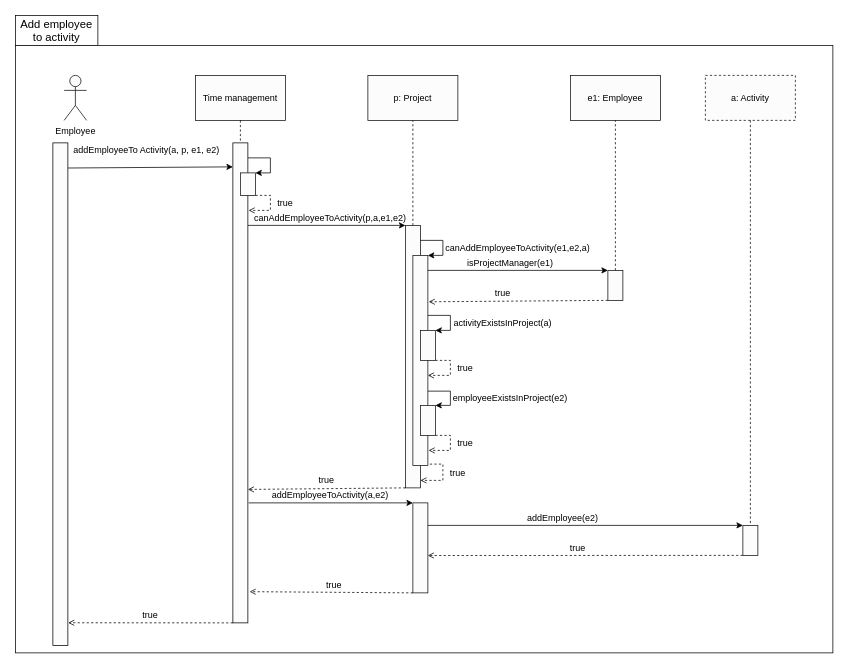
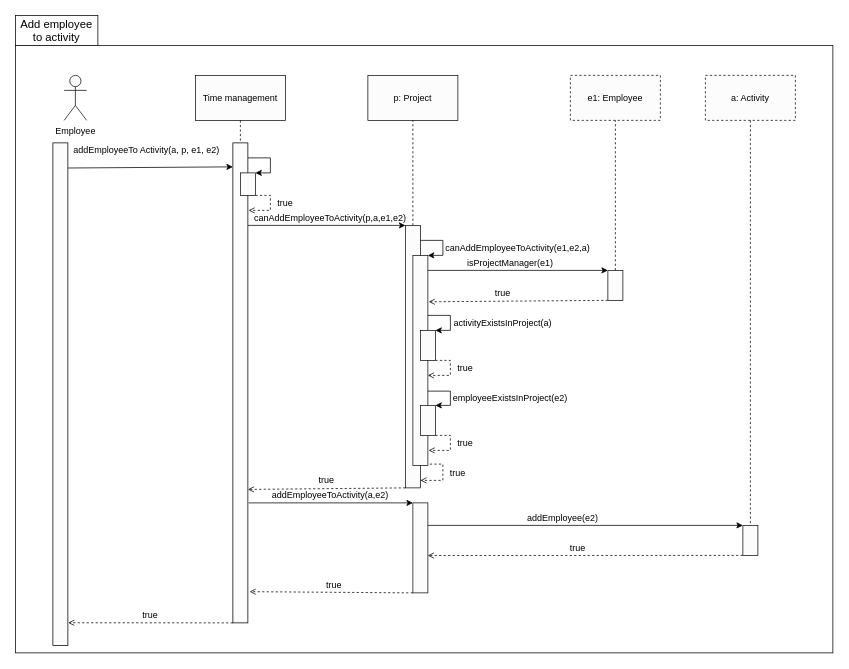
(615, 98) -> (615, 98)
